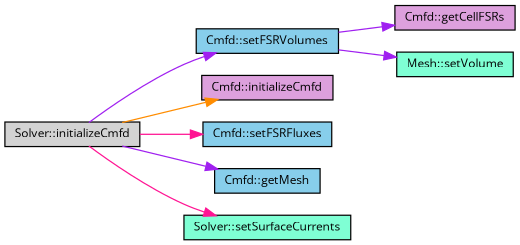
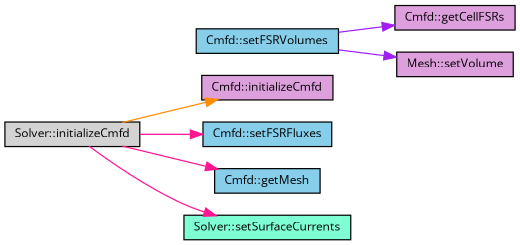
(455, 64) -> (455, 64)
(144, 85) -> none
(164, 156) -> (164, 156)
